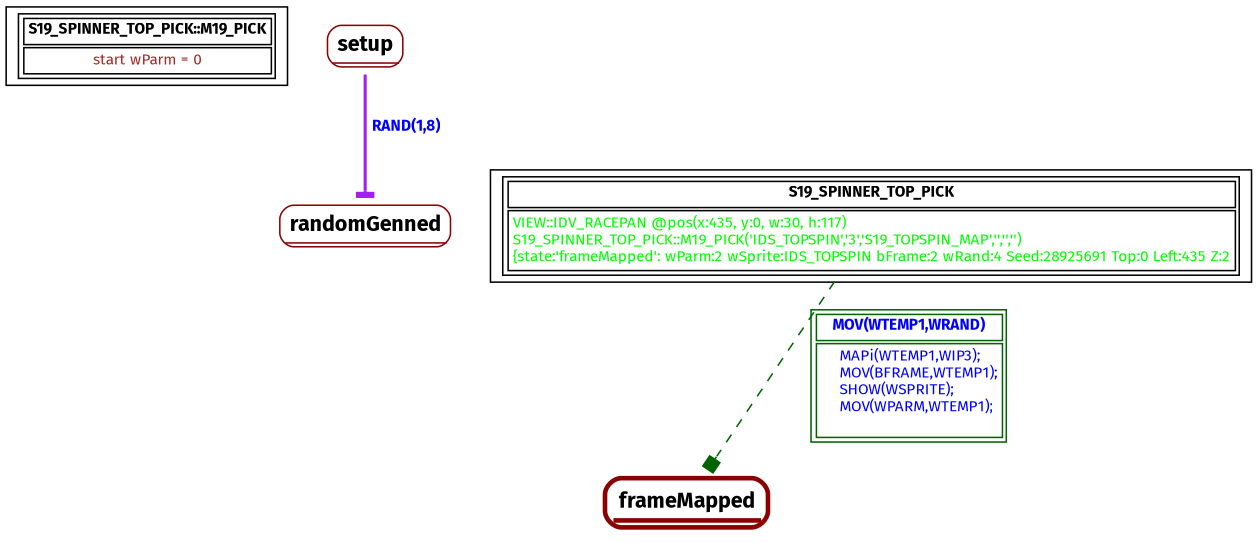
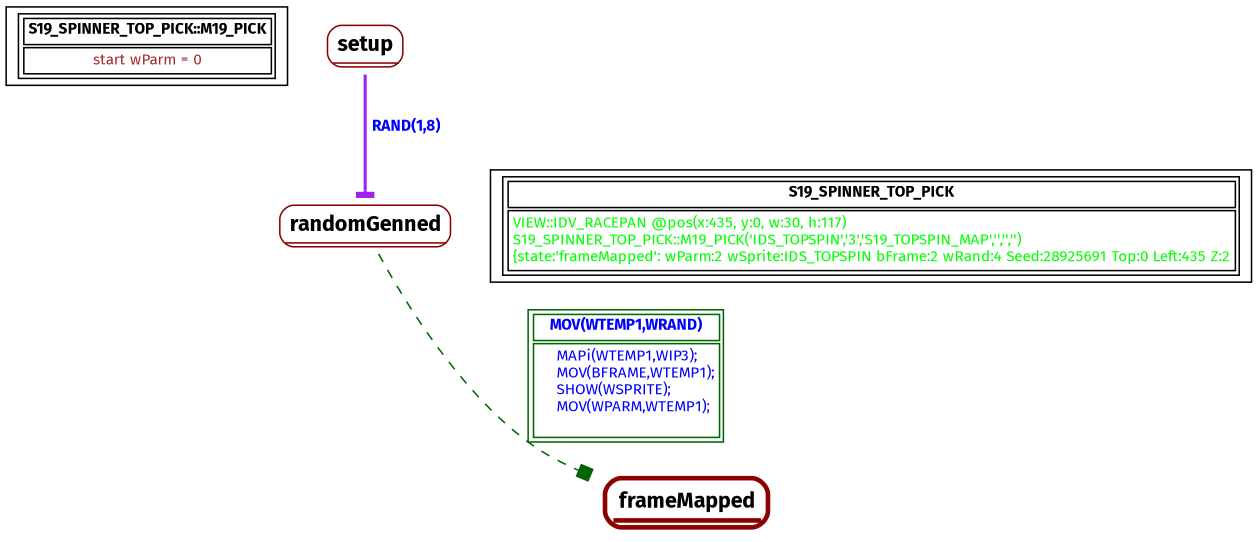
(776, 369) -> (461, 377)
